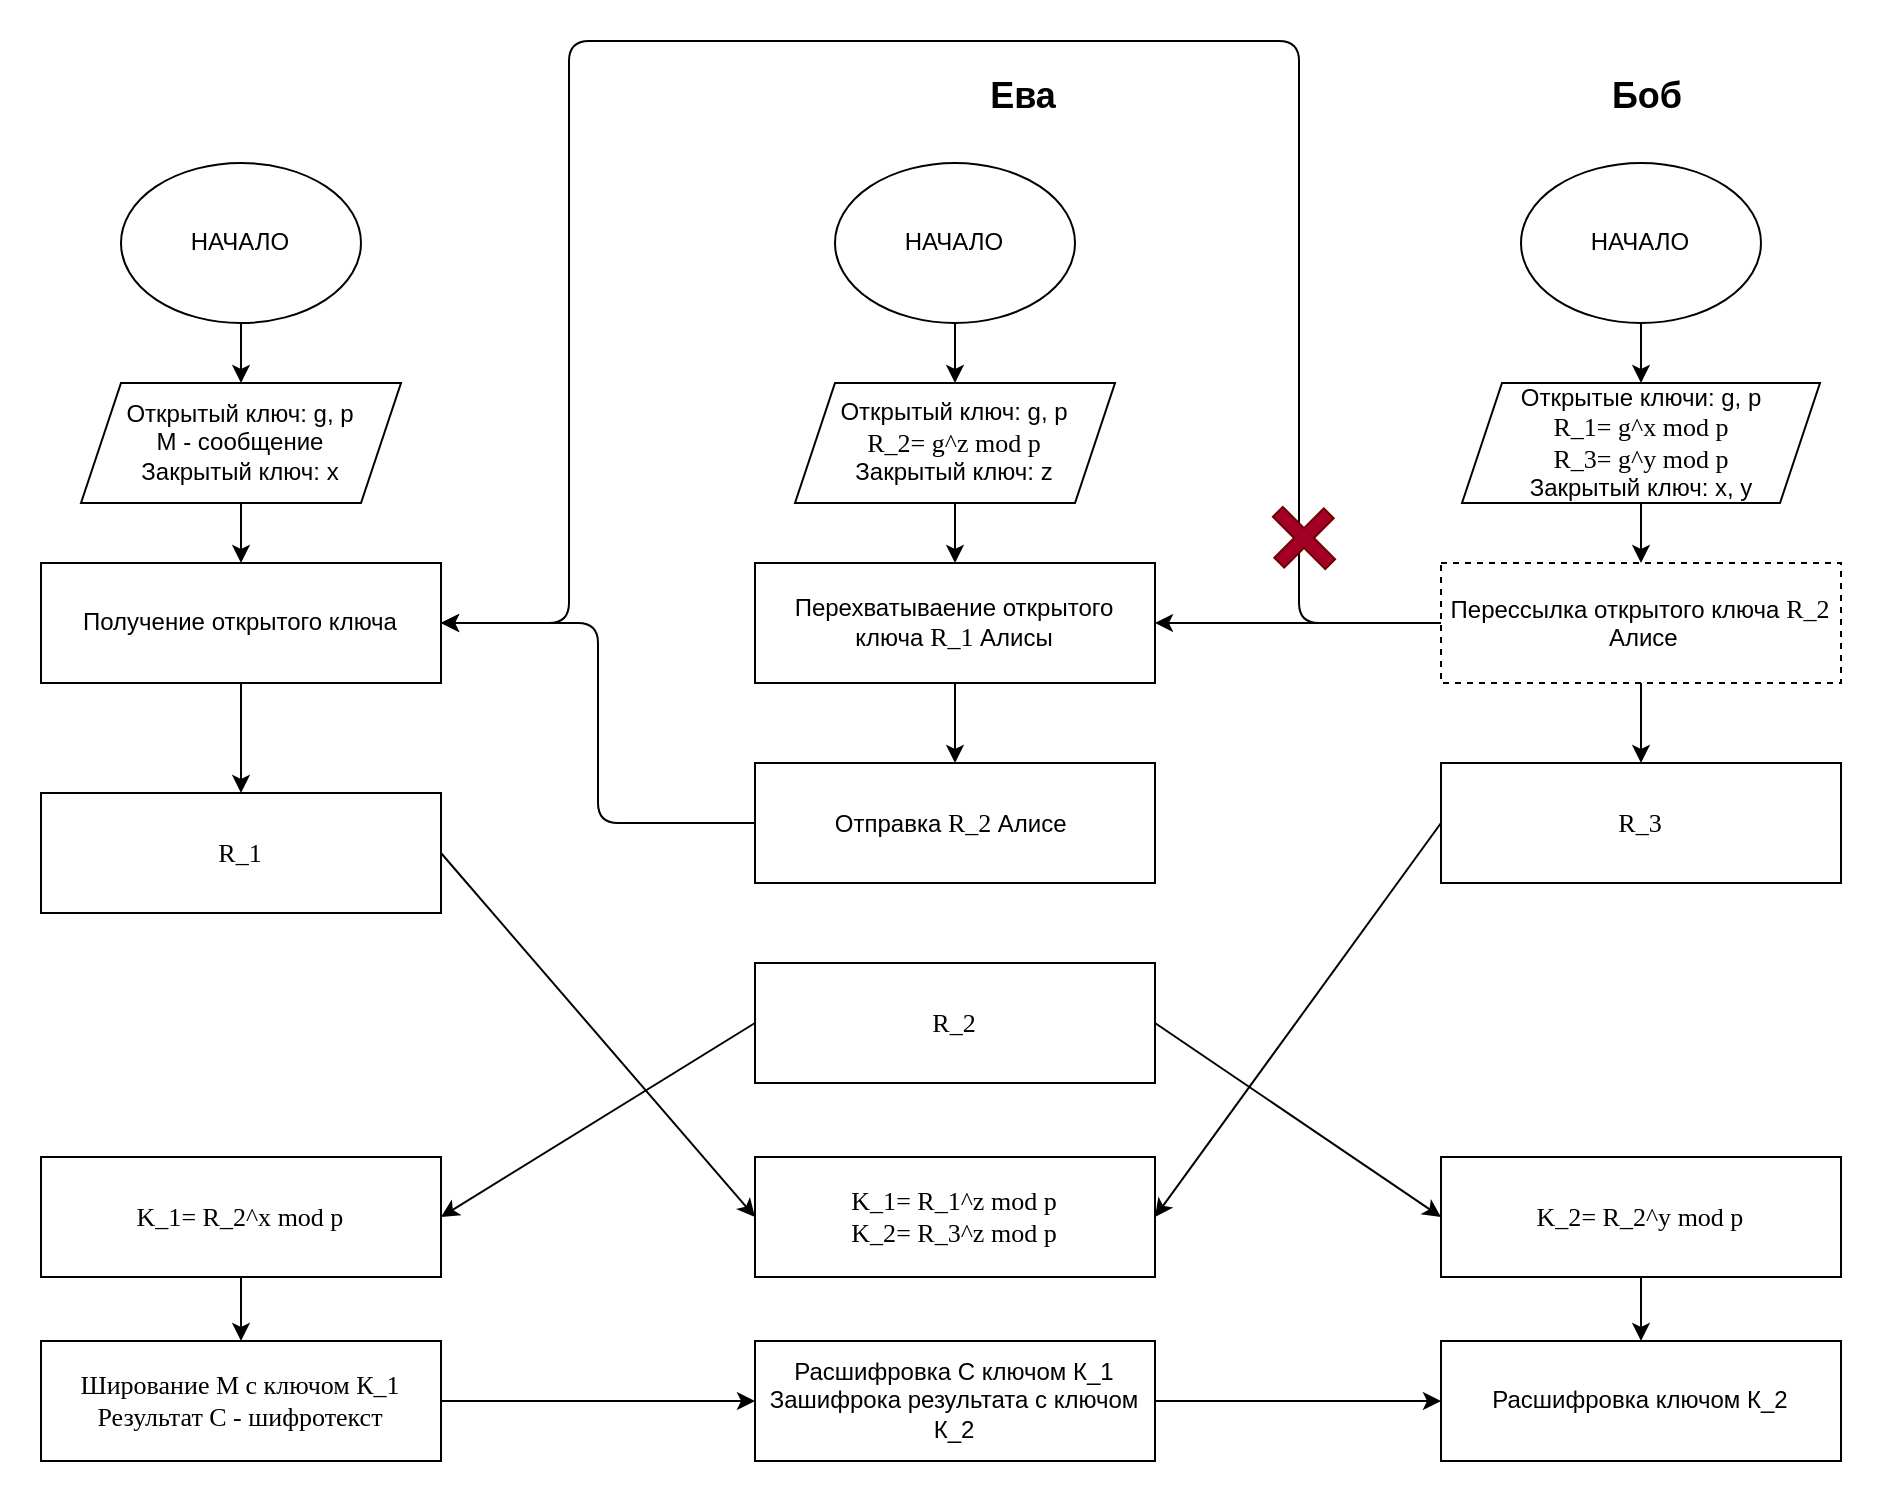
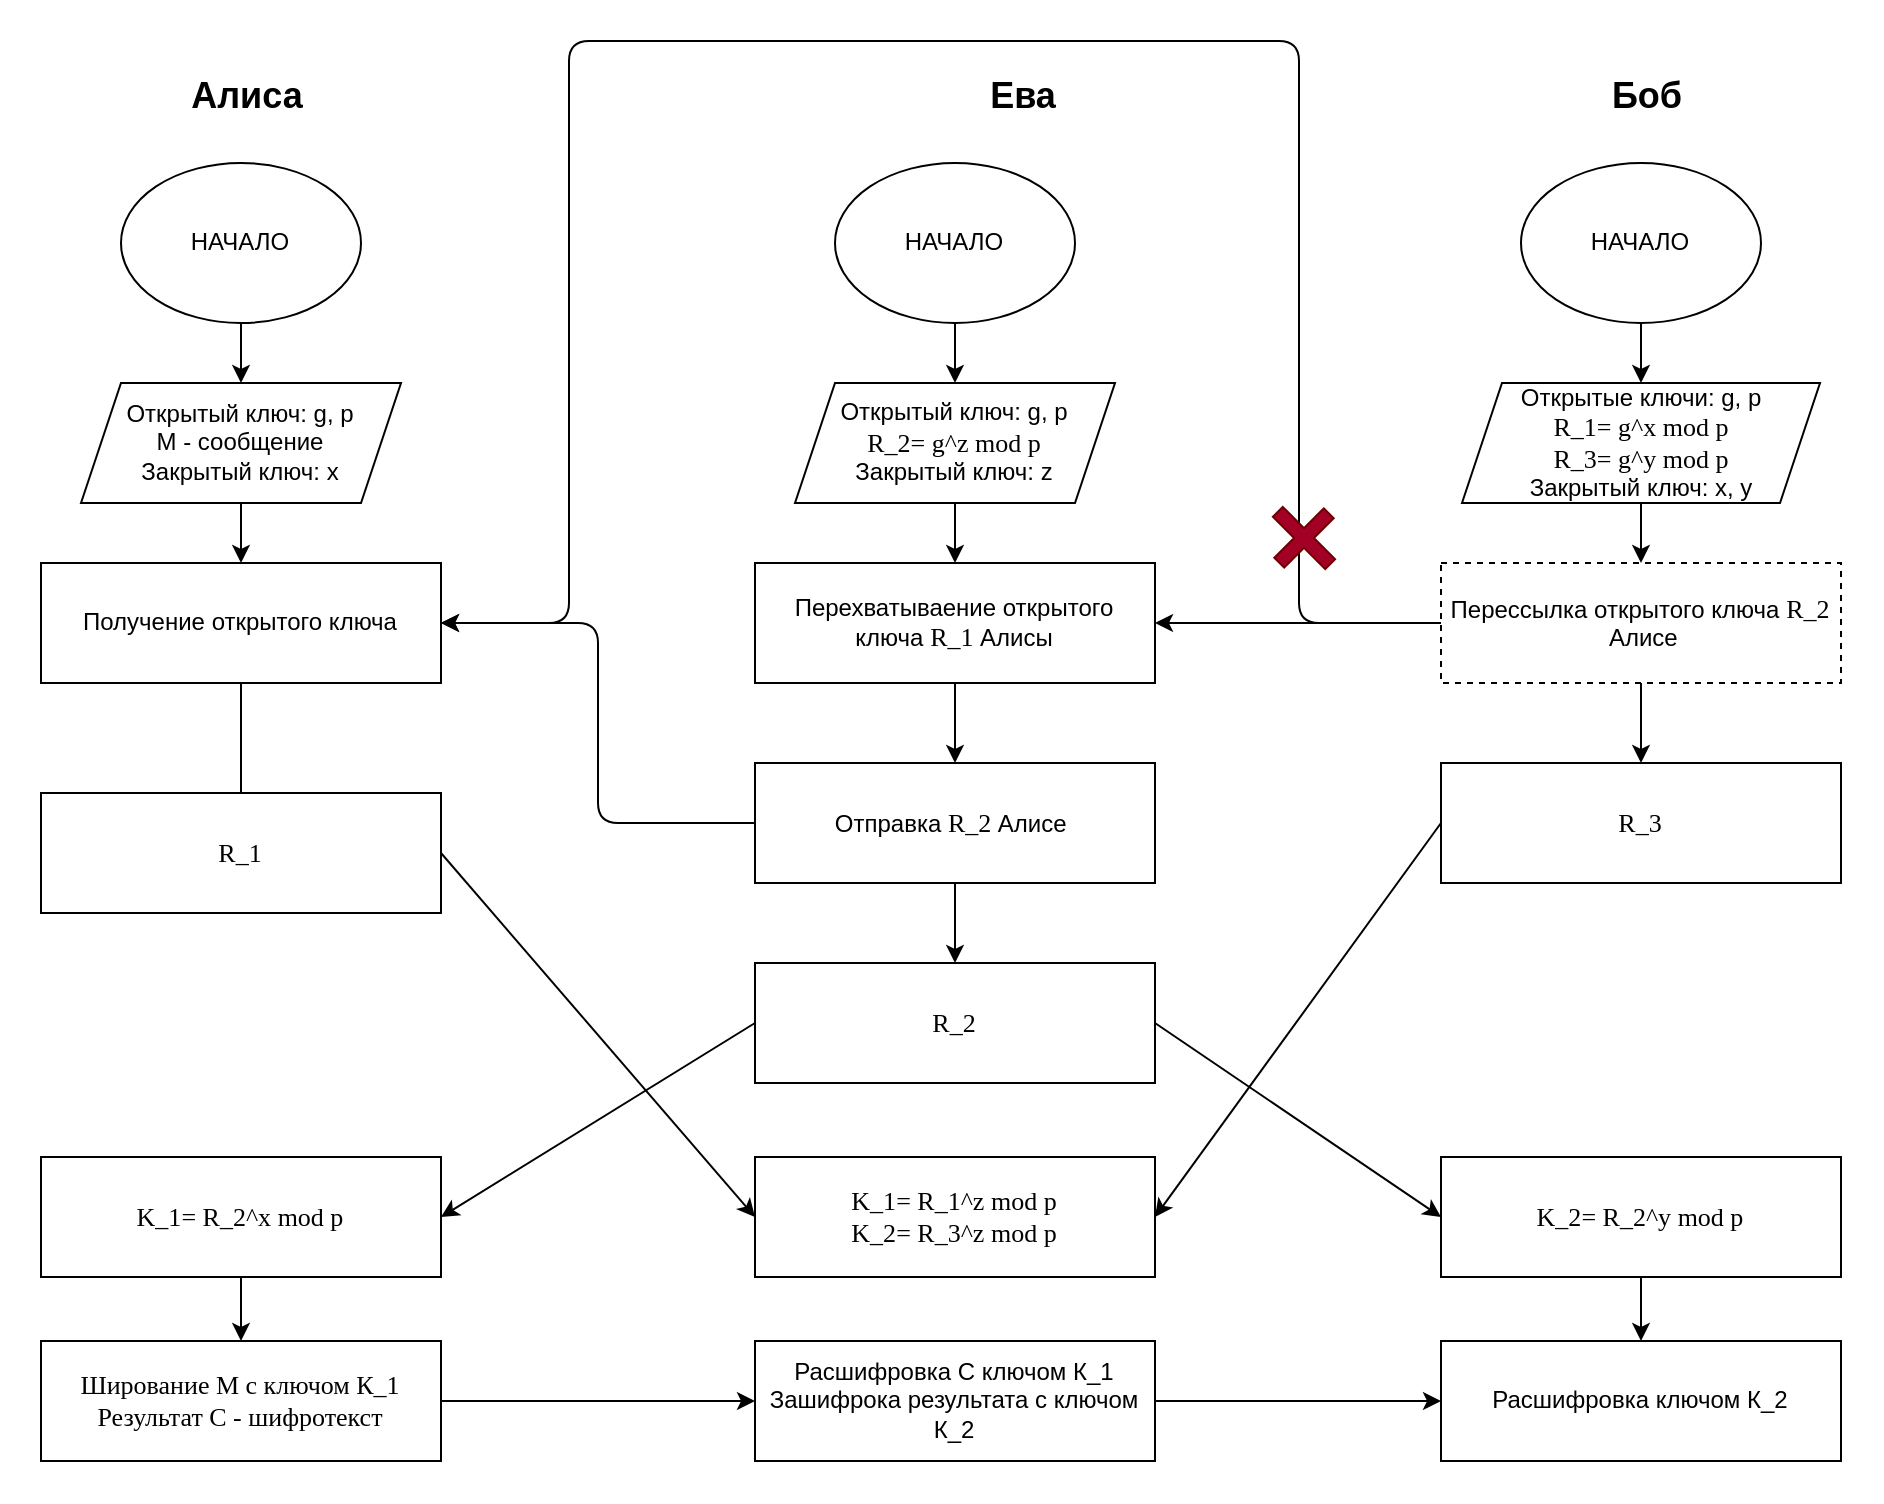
none -> (247, 97)
(241, 778) -> (241, 783)
none -> (955, 916)
